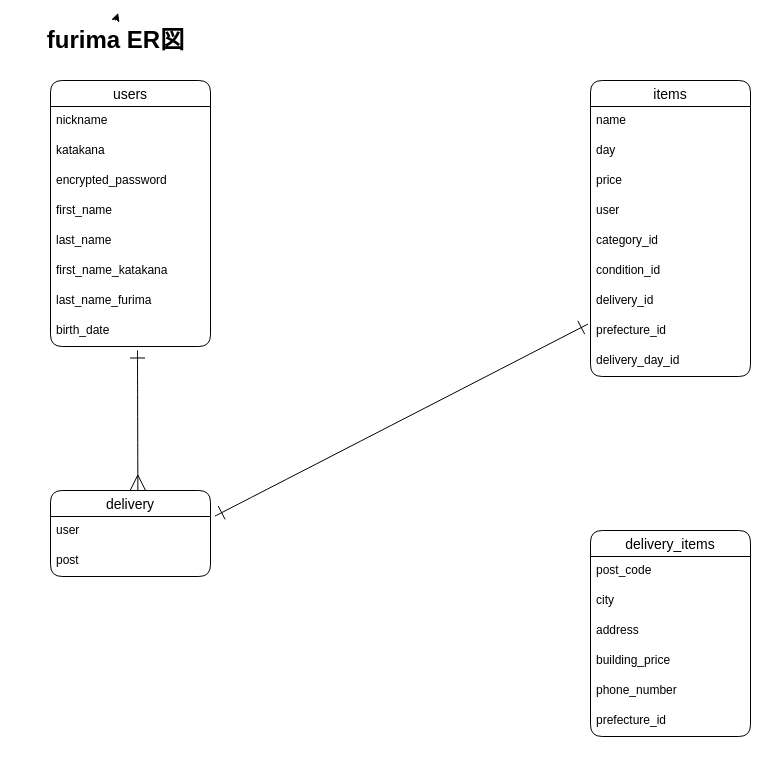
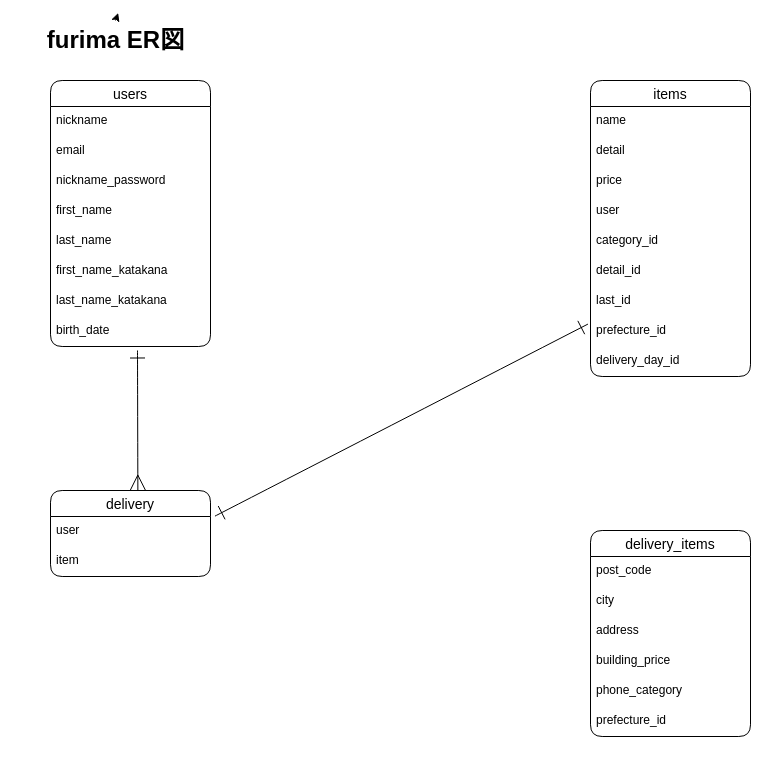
(83, 150) -> (70, 150)
(606, 150) -> (613, 150)
(116, 180) -> (112, 180)
(632, 270) -> (622, 270)
(107, 300) -> (115, 300)
(628, 300) -> (616, 300)
(69, 560) -> (68, 560)
(636, 690) -> (643, 690)
